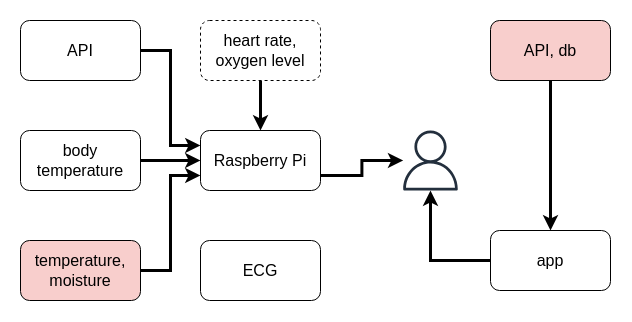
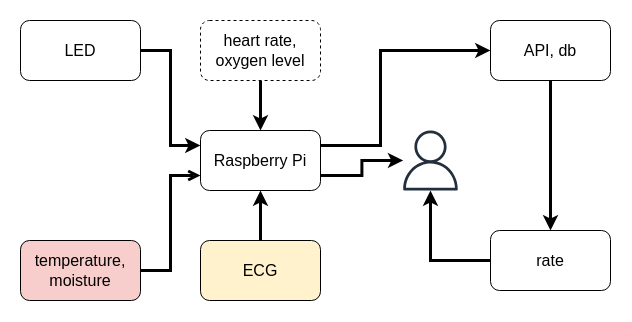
(81, 51) -> (81, 51)
(551, 51) -> (551, 51)
none -> (381, 79)
(81, 161) -> none
(165, 161) -> none
(187, 176) -> (188, 176)
none -> (261, 221)
(551, 261) -> (551, 261)
(261, 271) -> (261, 271)
